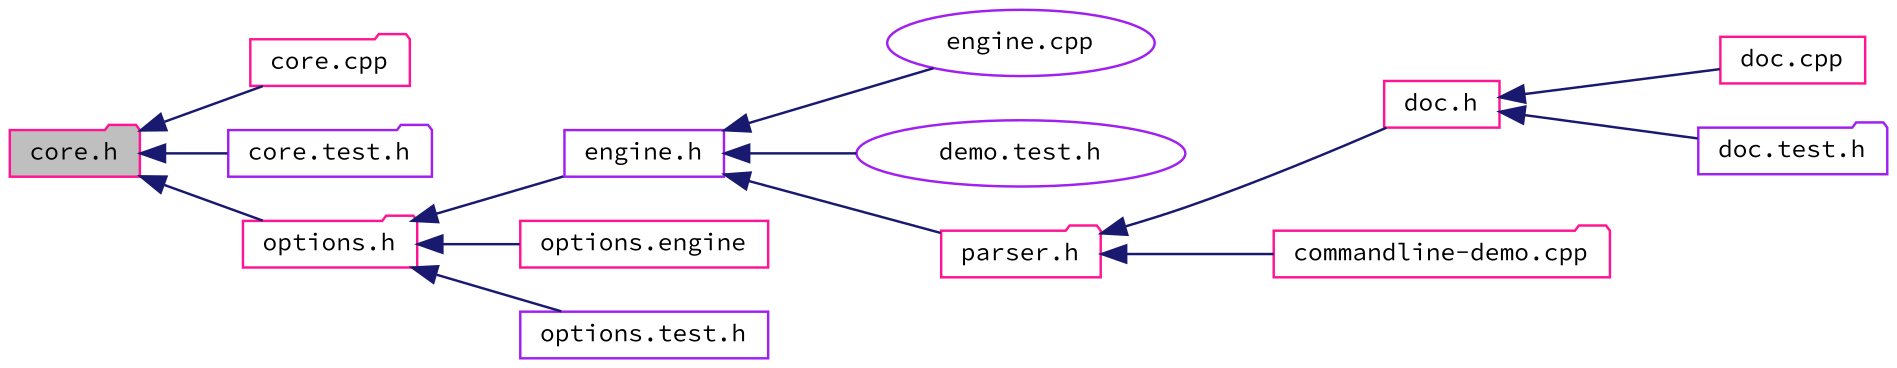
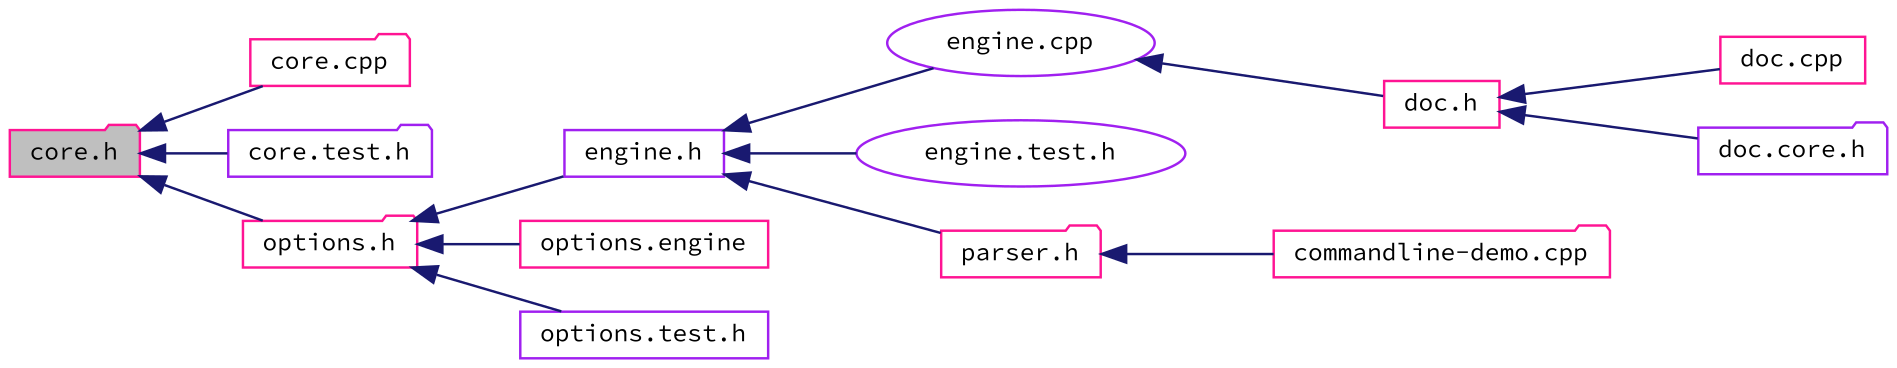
(1793, 151) -> (1793, 151)
(1021, 153) -> (1021, 153)
(1257, 181) -> (1273, 80)
